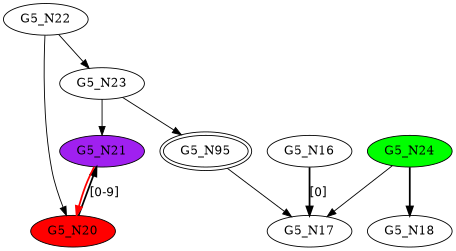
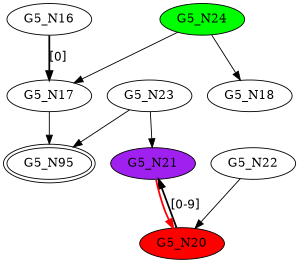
(71, 48) -> none
(410, 187) -> (224, 54)
(256, 190) -> (49, 123)
